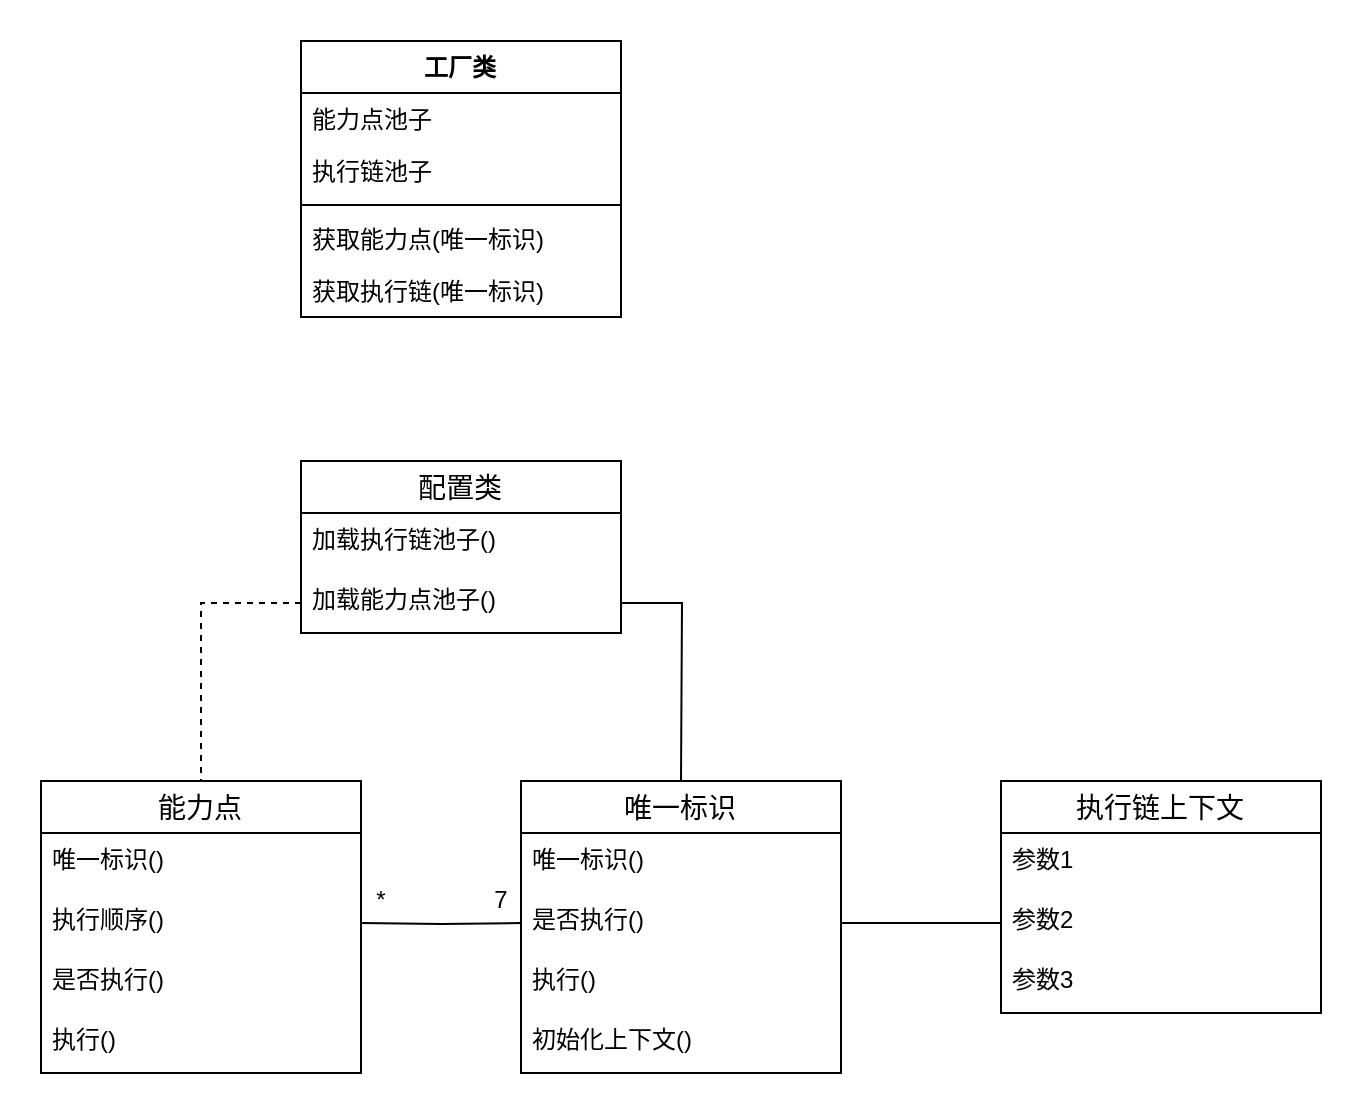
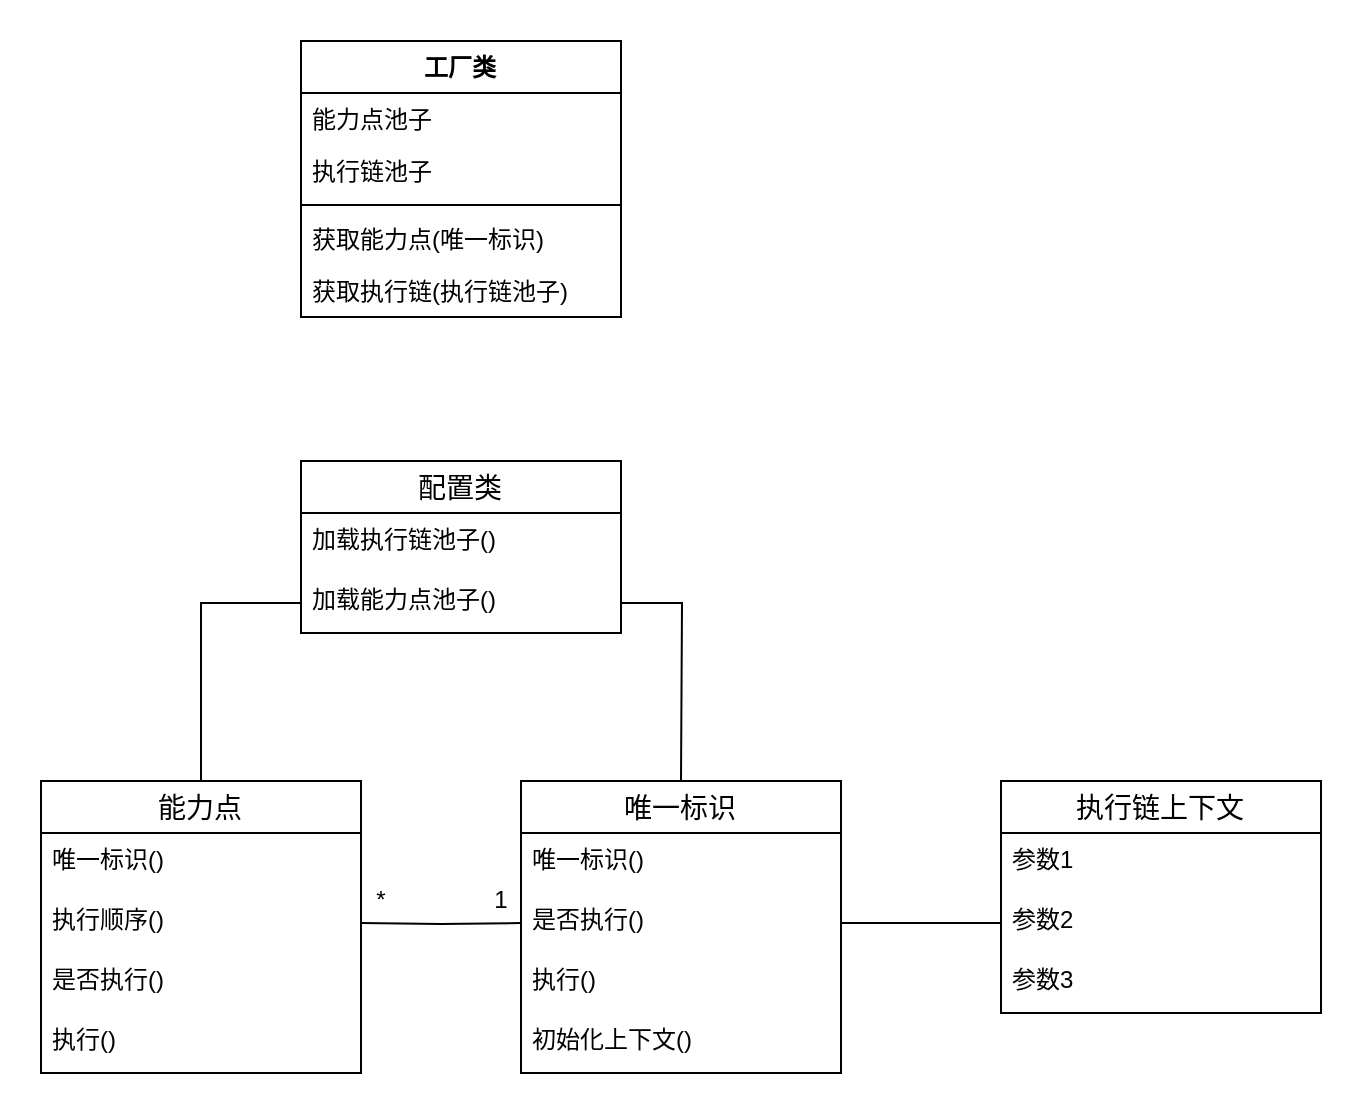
(433, 292) -> (445, 292)
(201, 644) -> (201, 644)
(502, 901) -> (502, 901)
